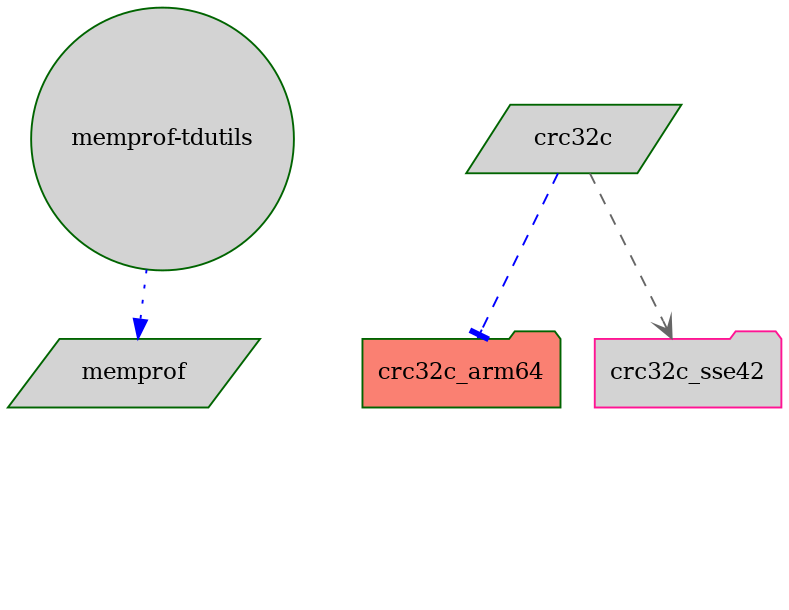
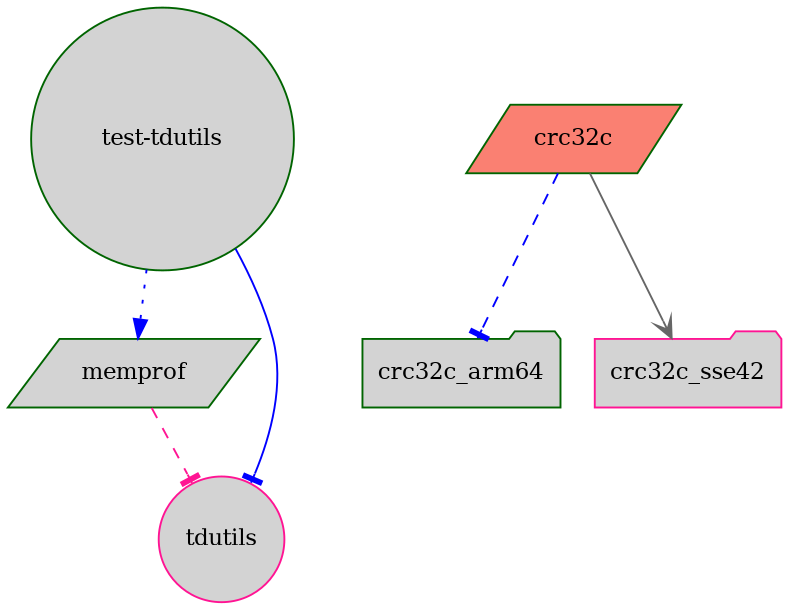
(163, 139) -> (163, 139)
(574, 139) -> (574, 139)
(627, 247) -> (627, 247)
(461, 373) -> (461, 373)
none -> (222, 539)
